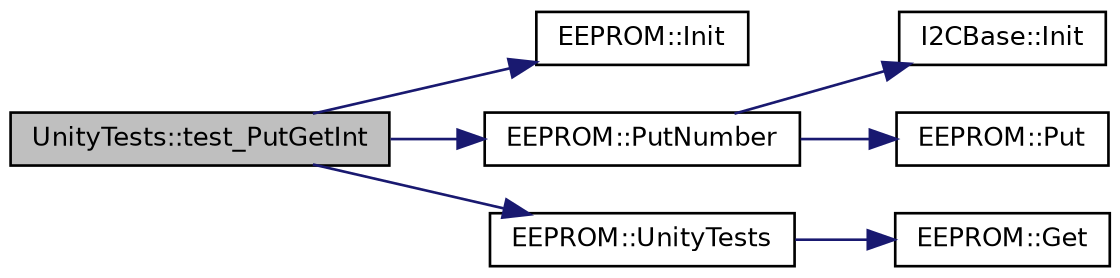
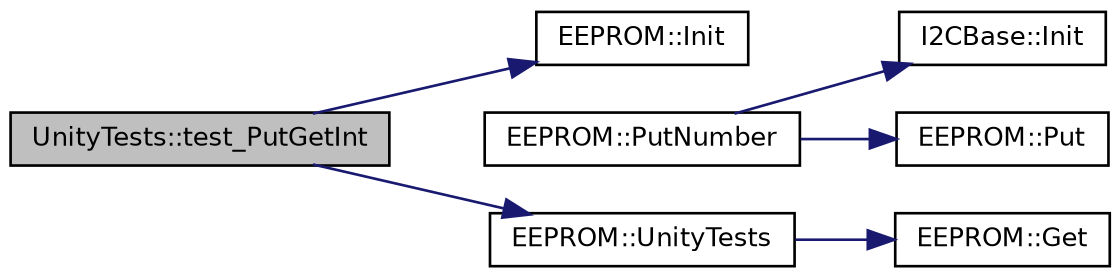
(424, 139) -> none
